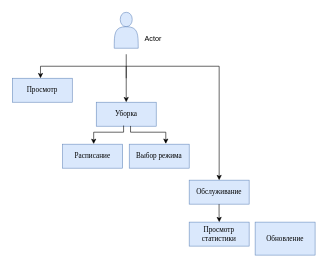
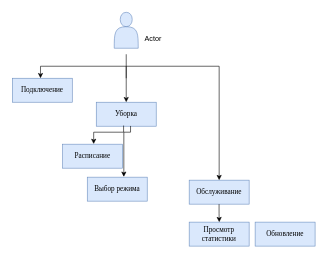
(42, 90) -> (42, 90)
(159, 156) -> (117, 189)
(285, 239) -> (285, 234)
